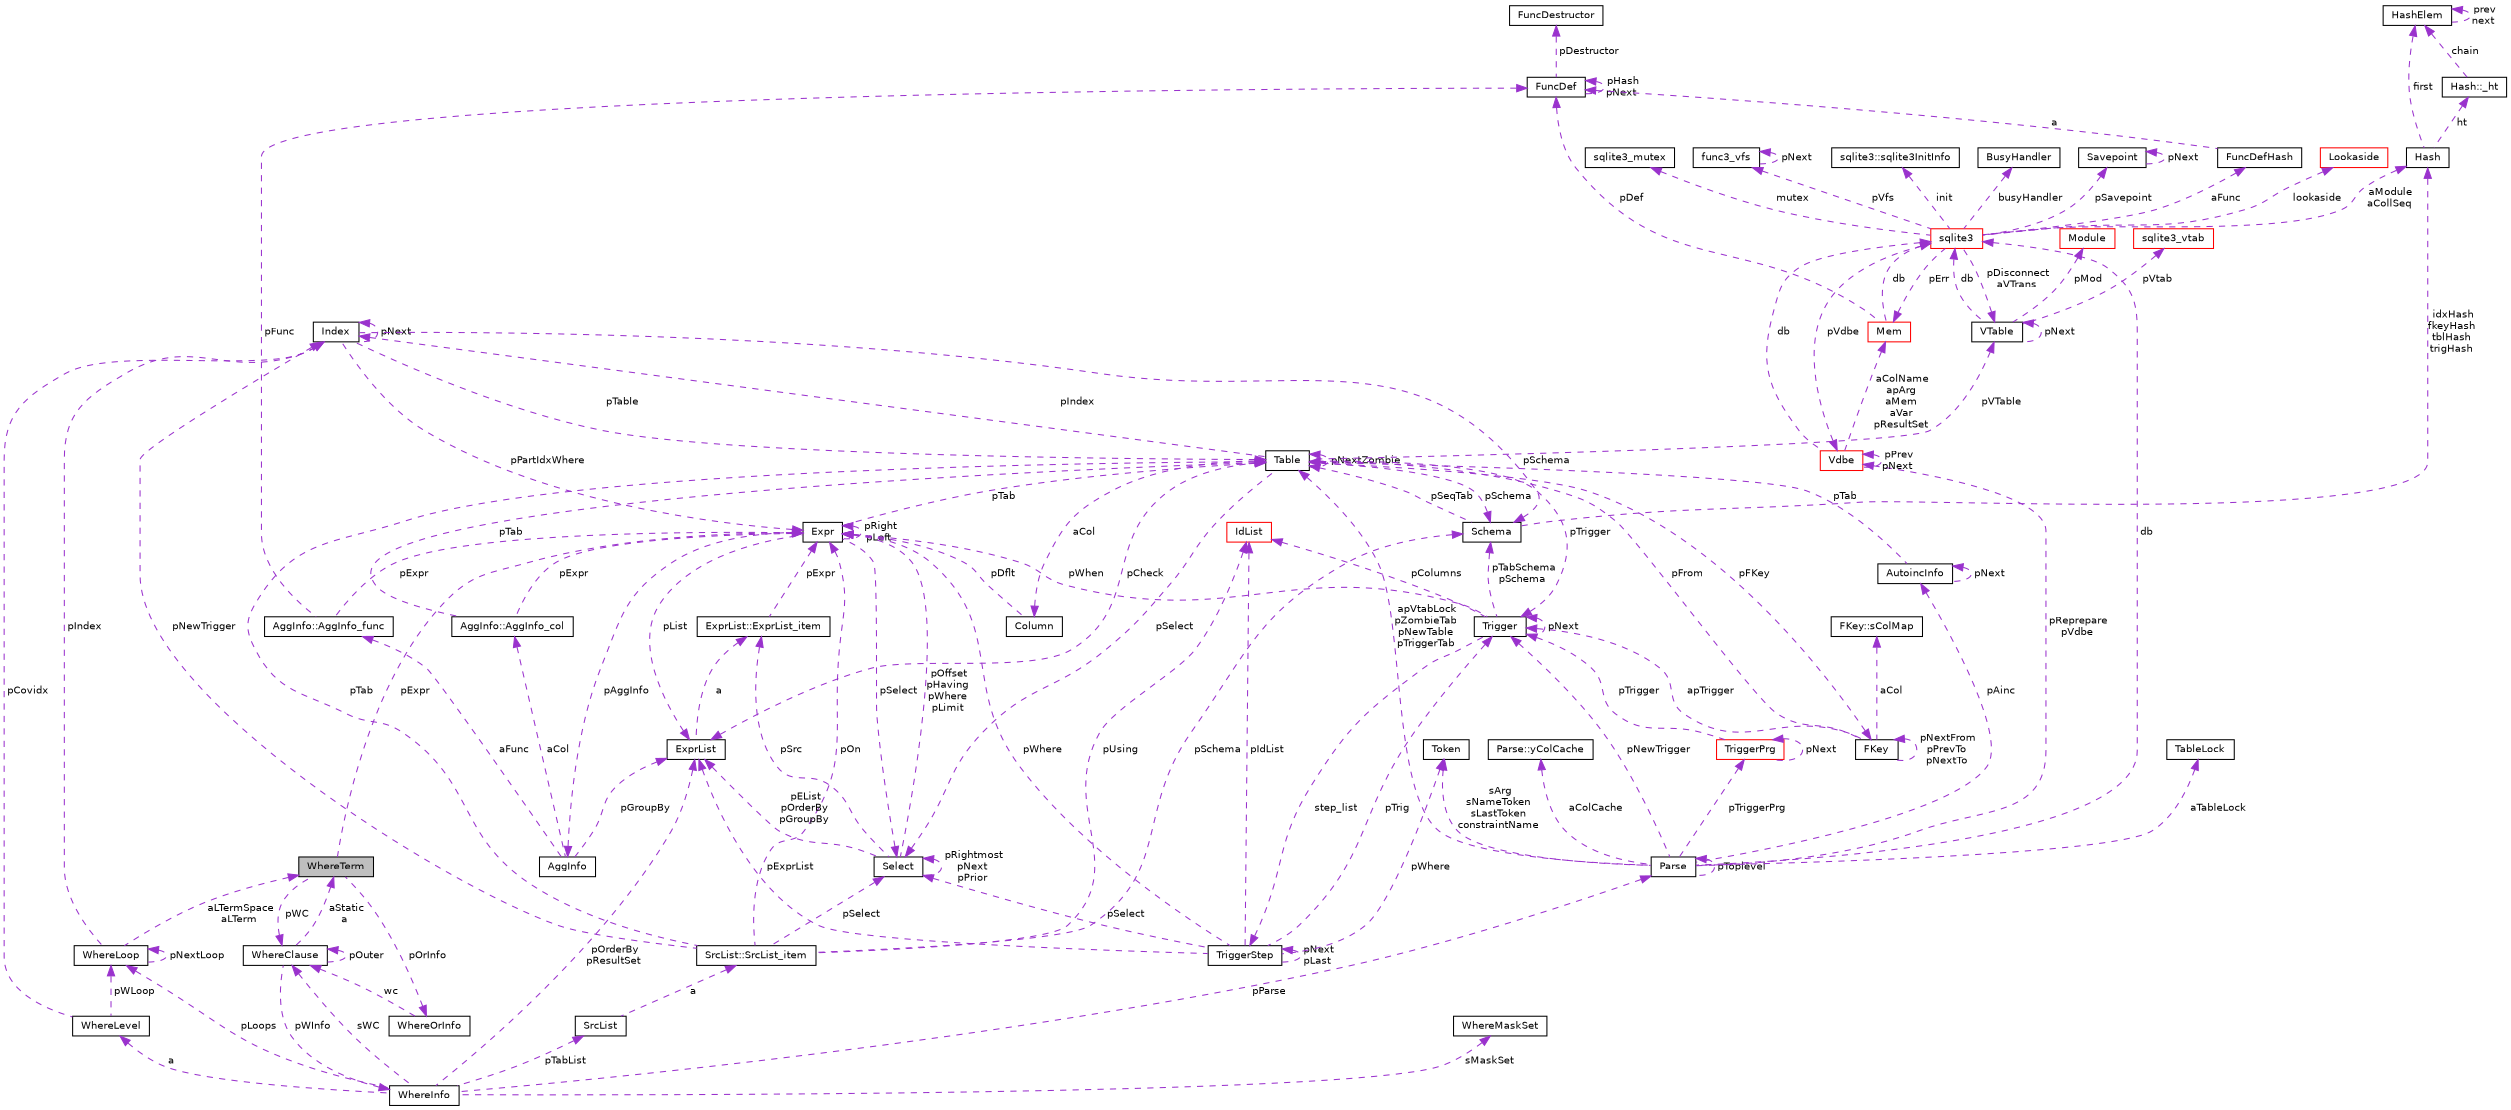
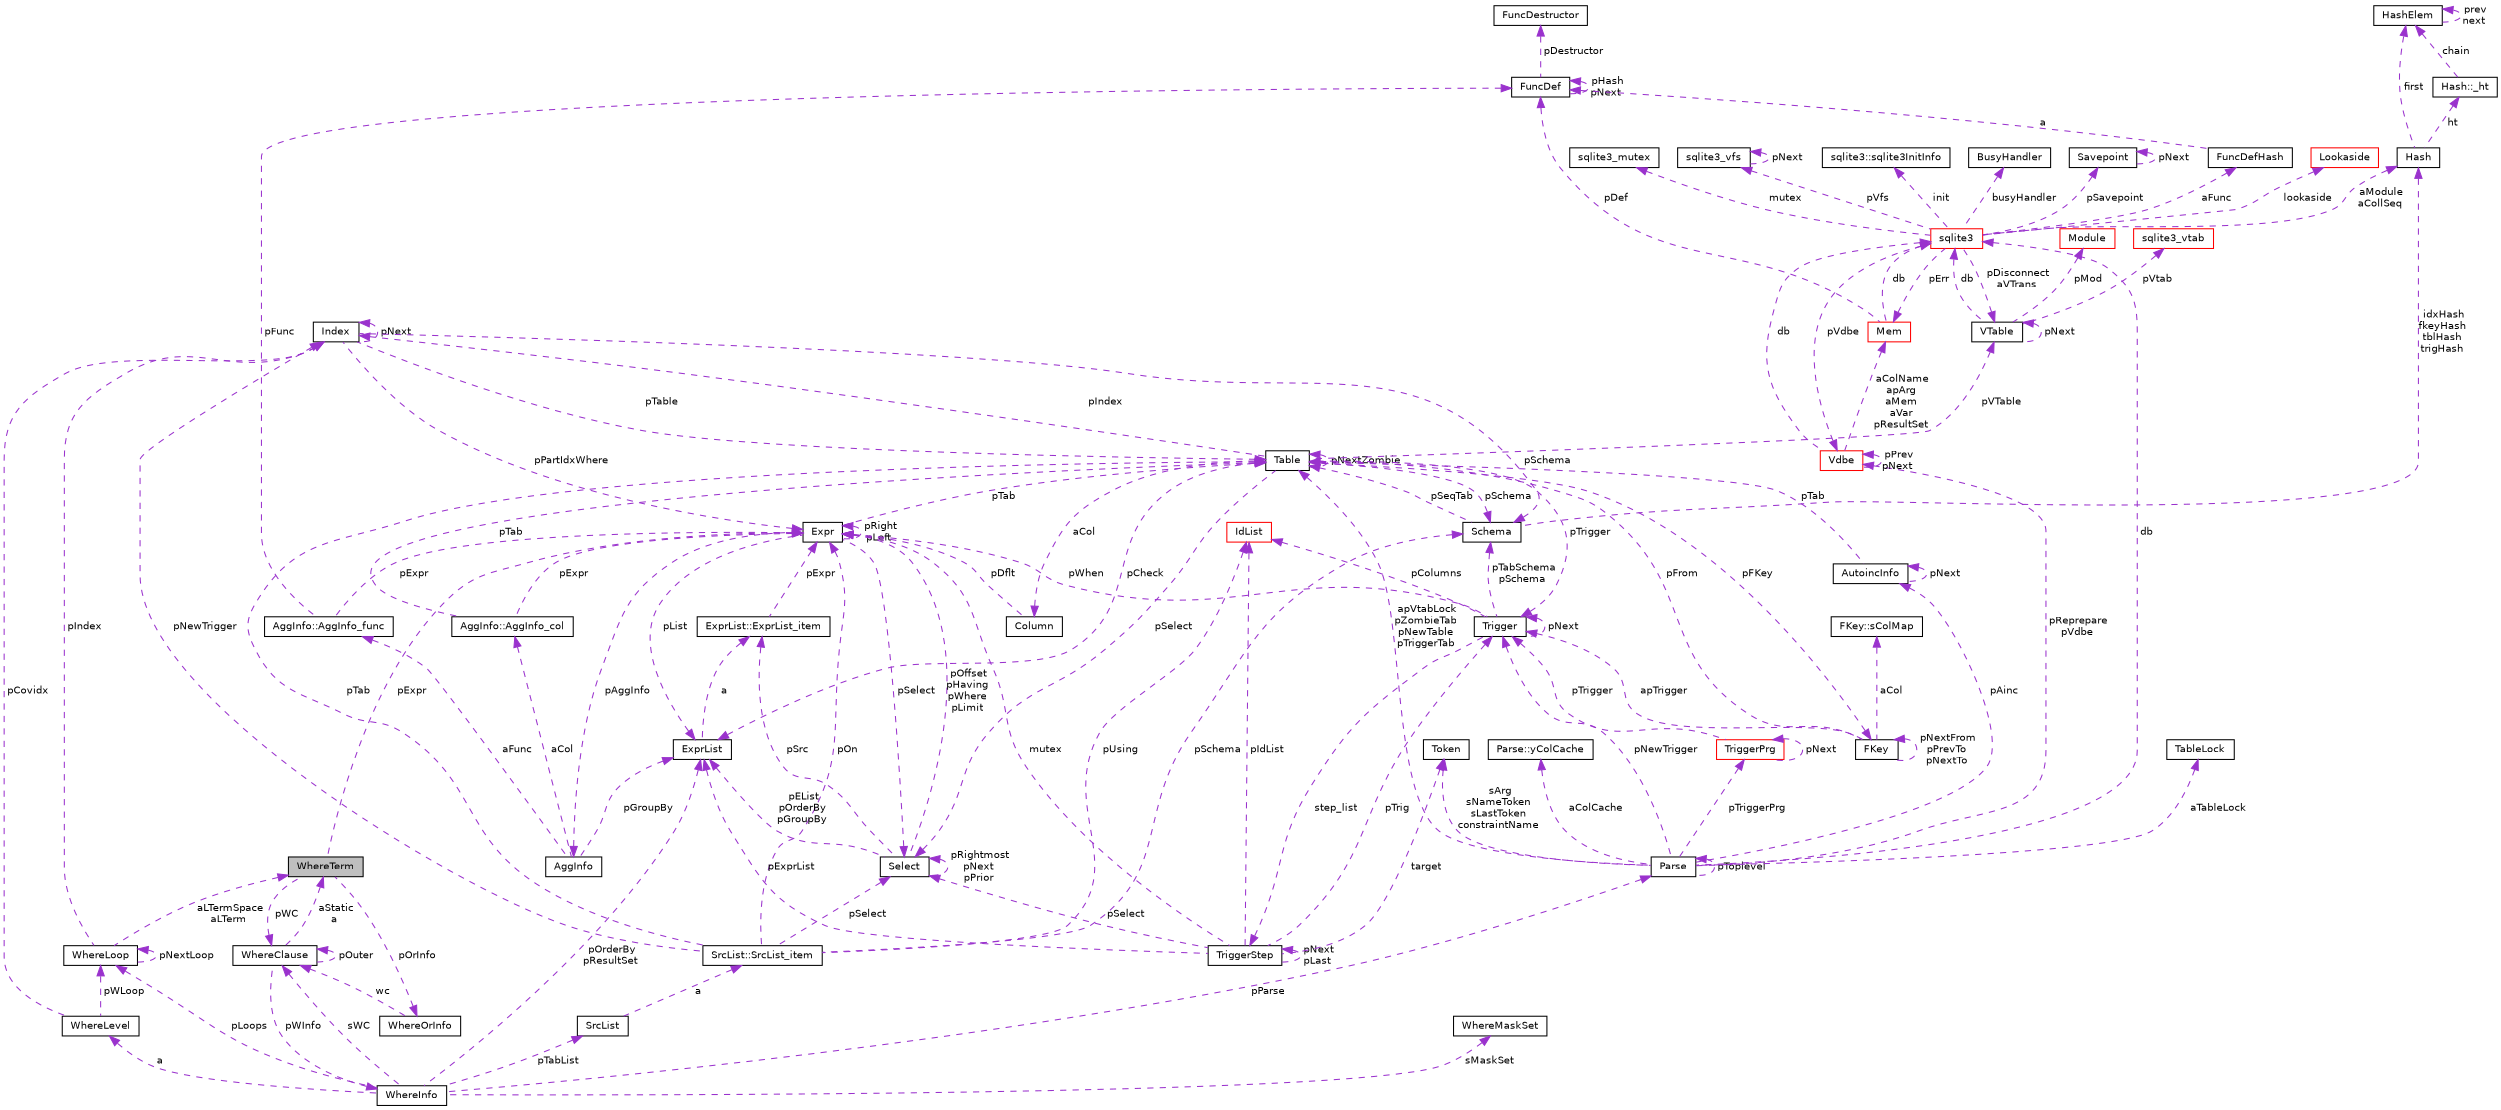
(1726, 158) -> (1714, 158)
(1041, 750) -> (1044, 750)
(1429, 867) -> (1425, 867)
